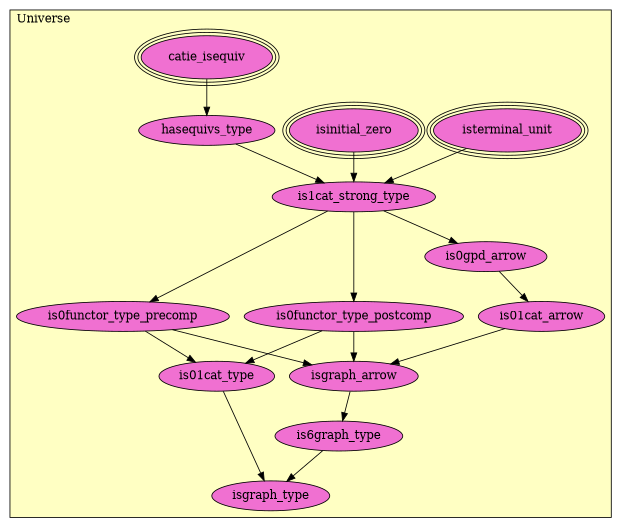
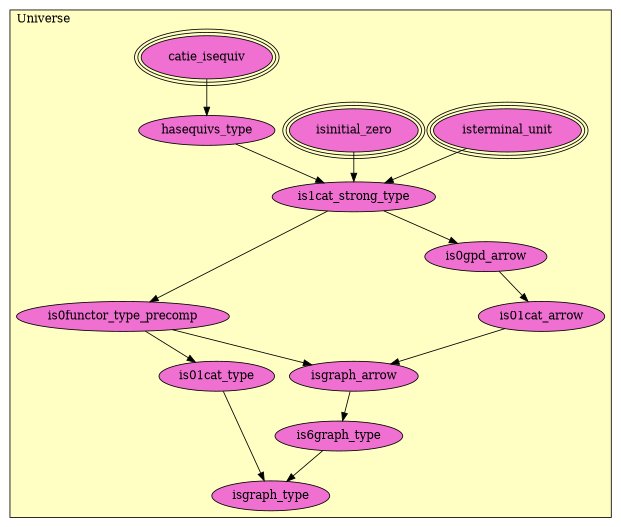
(354, 316) -> none
